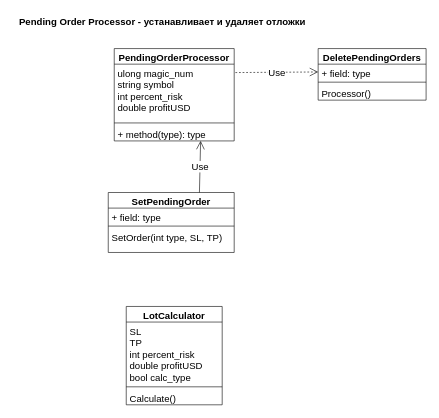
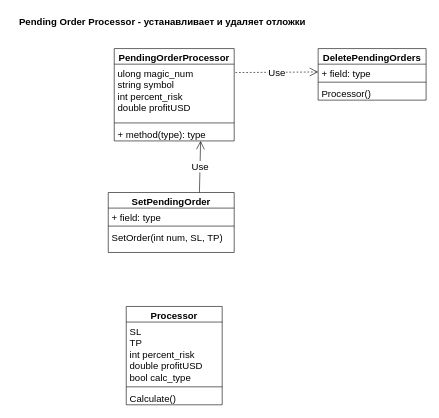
(174, 238) -> (171, 238)
(174, 316) -> (174, 316)
